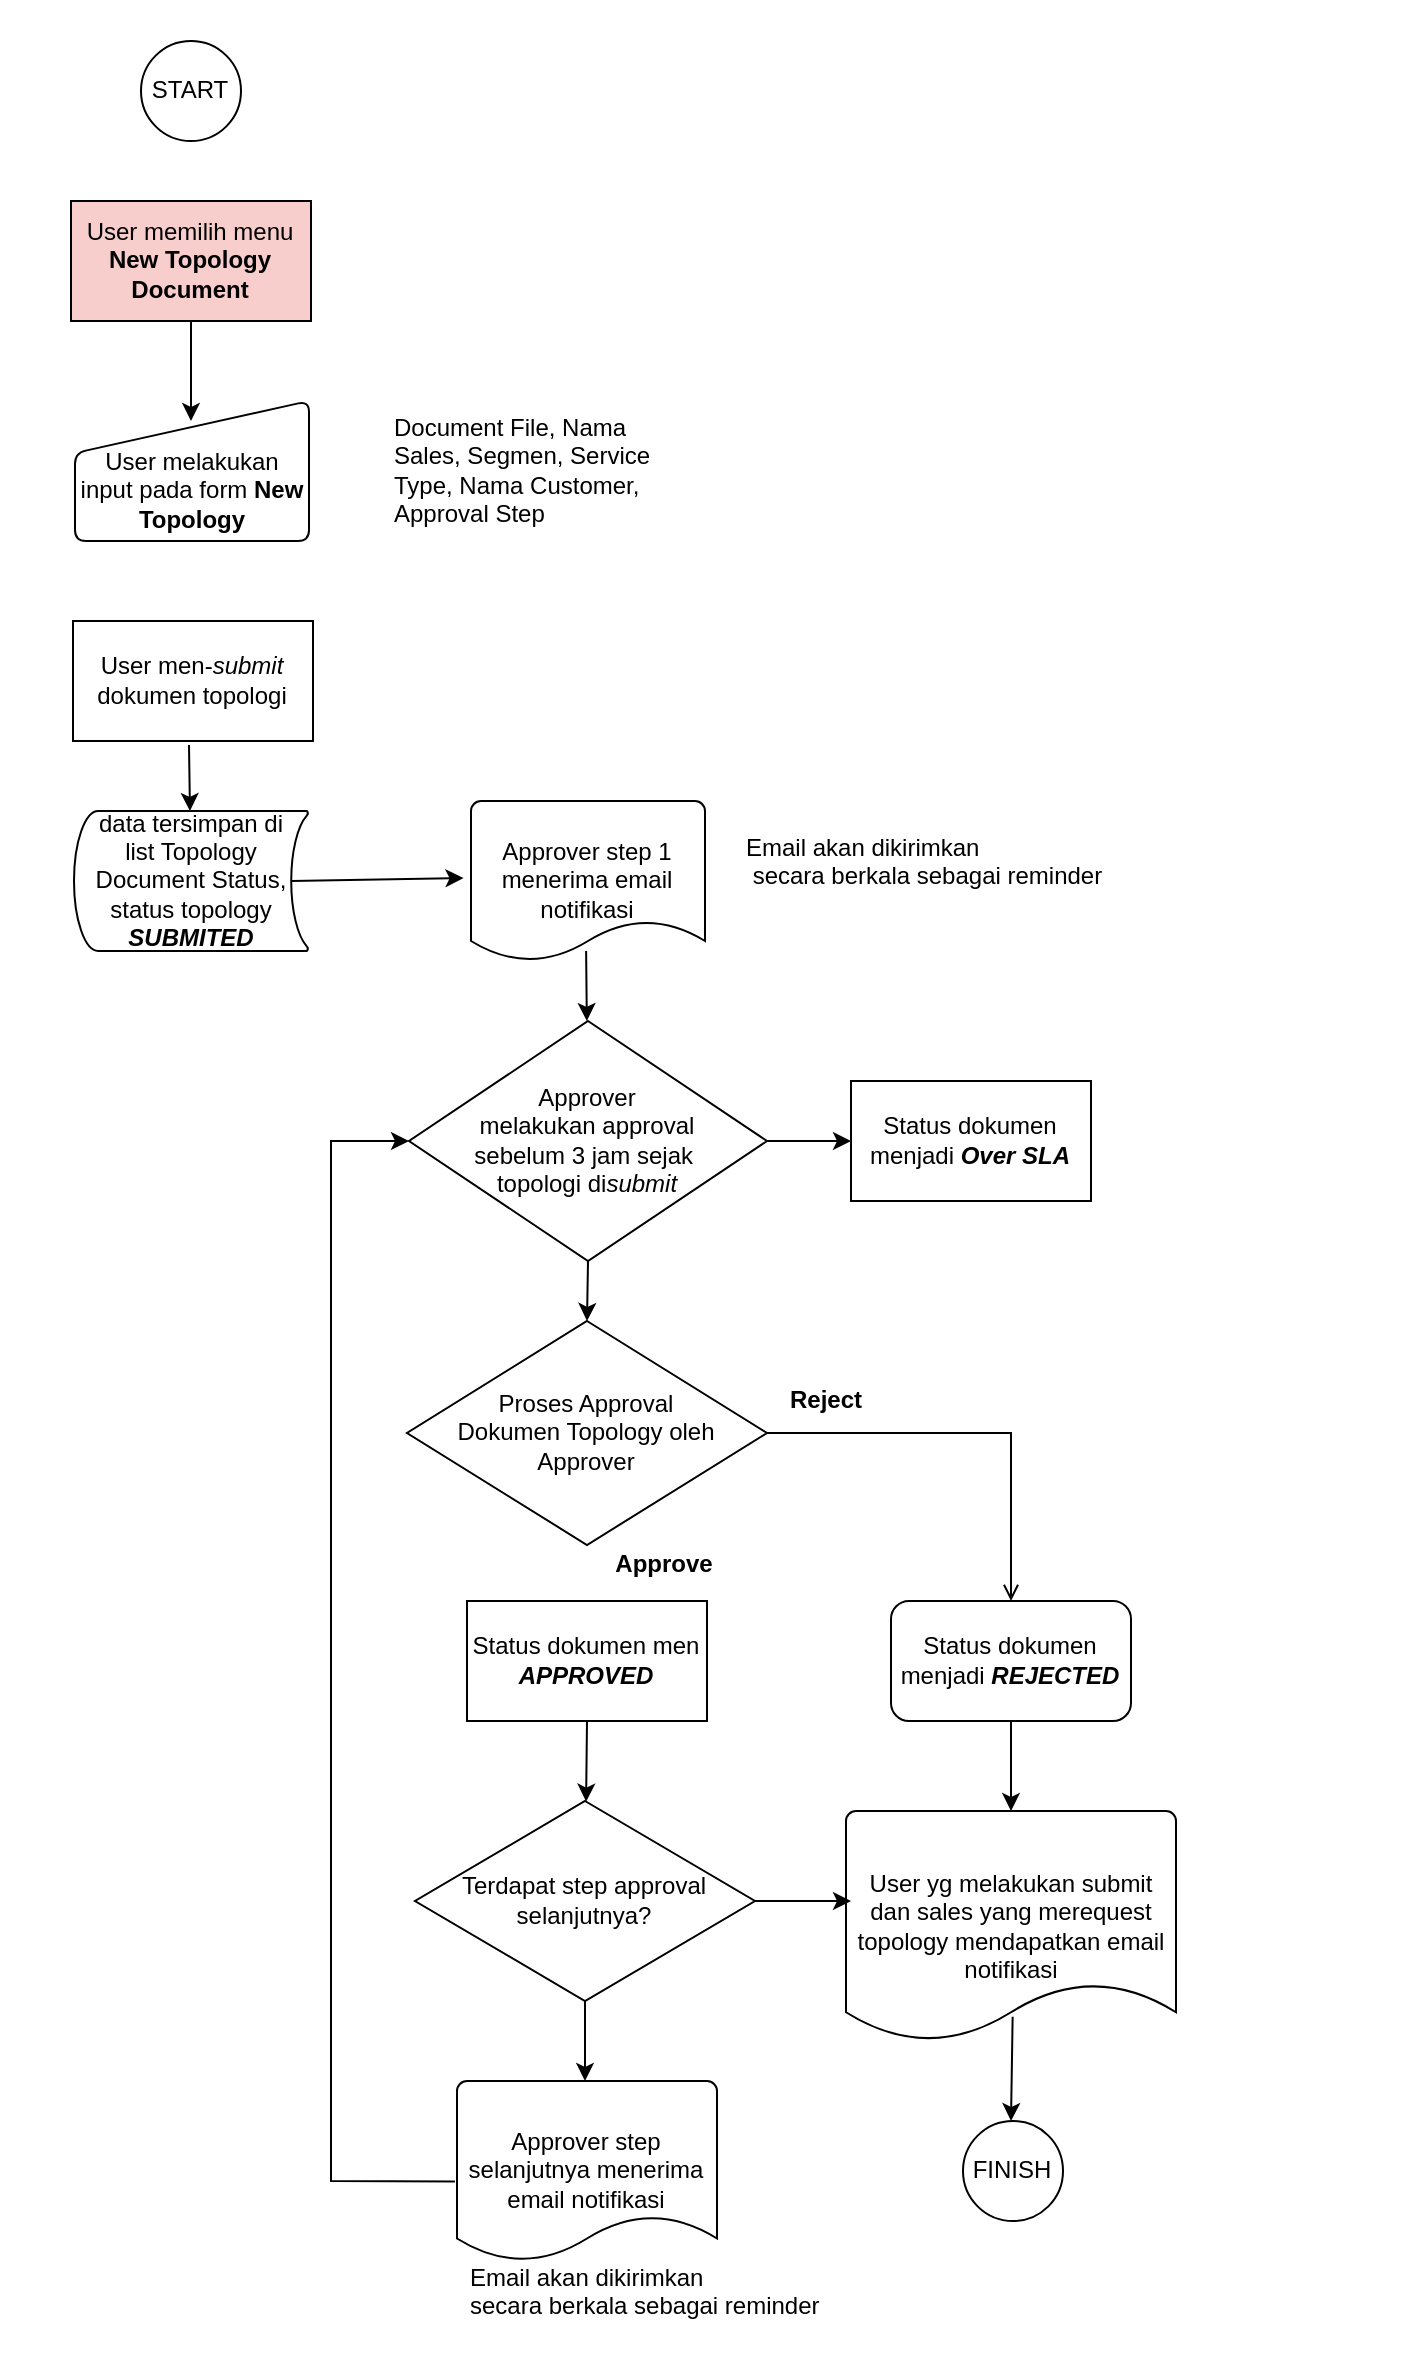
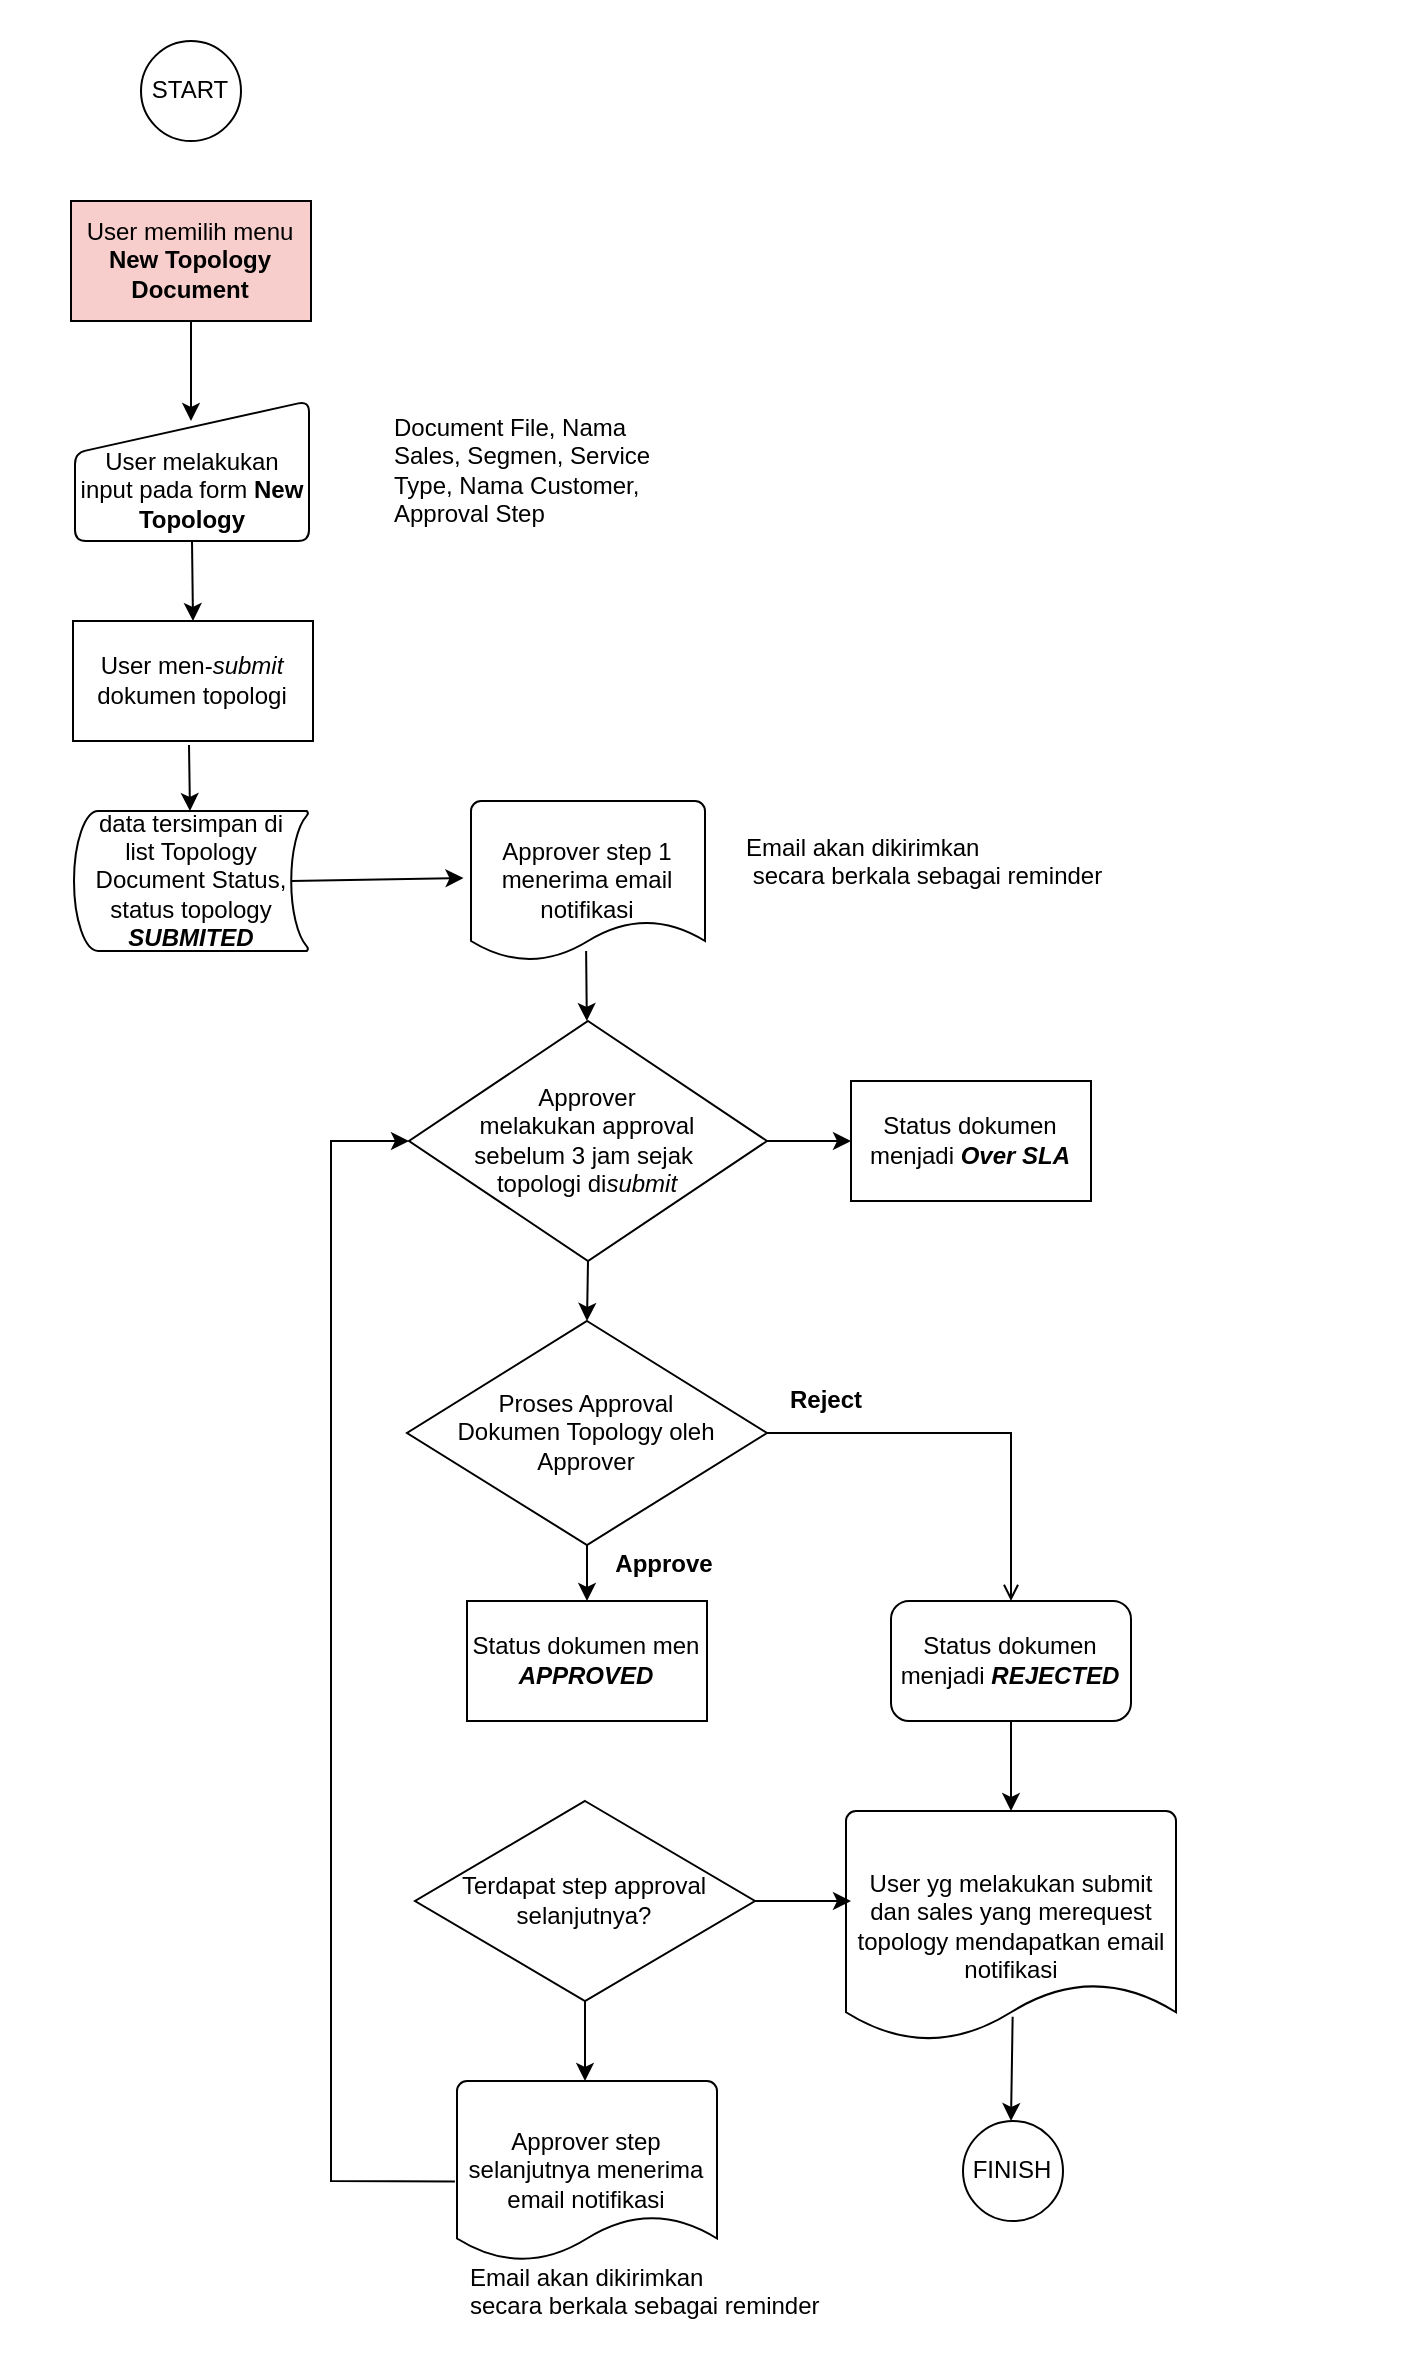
none -> (192, 574)
none -> (587, 1566)
(587, 1754) -> none
